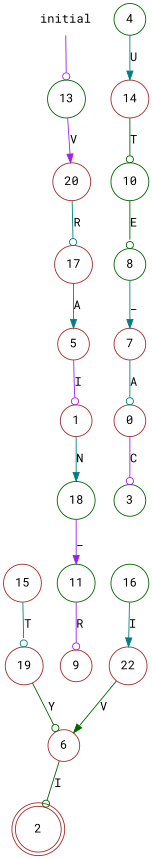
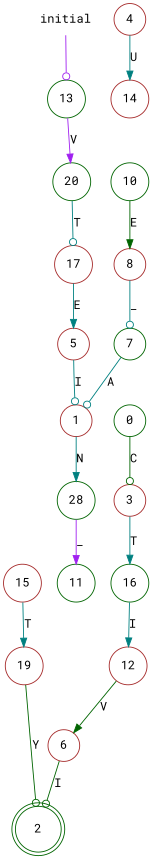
(130, 19) -> (130, 19)
(130, 137) -> none
(72, 182) -> (72, 182)
(130, 220) -> (130, 220)
(77, 223) -> (77, 223)
(130, 264) -> (130, 264)
(130, 301) -> (130, 301)
(77, 306) -> (77, 306)
(130, 344) -> (130, 344)
(74, 379) -> (74, 379)
(130, 379) -> (105, 379)
(130, 421) -> (130, 421)
(130, 457) -> (130, 457)
(76, 500) -> (76, 500)
(130, 500) -> (130, 500)
none -> (130, 536)
(23, 620) -> (23, 620)
(76, 666) -> none
(128, 666) -> (128, 666)
(43, 704) -> (30, 742)
(38, 829) -> (38, 829)
